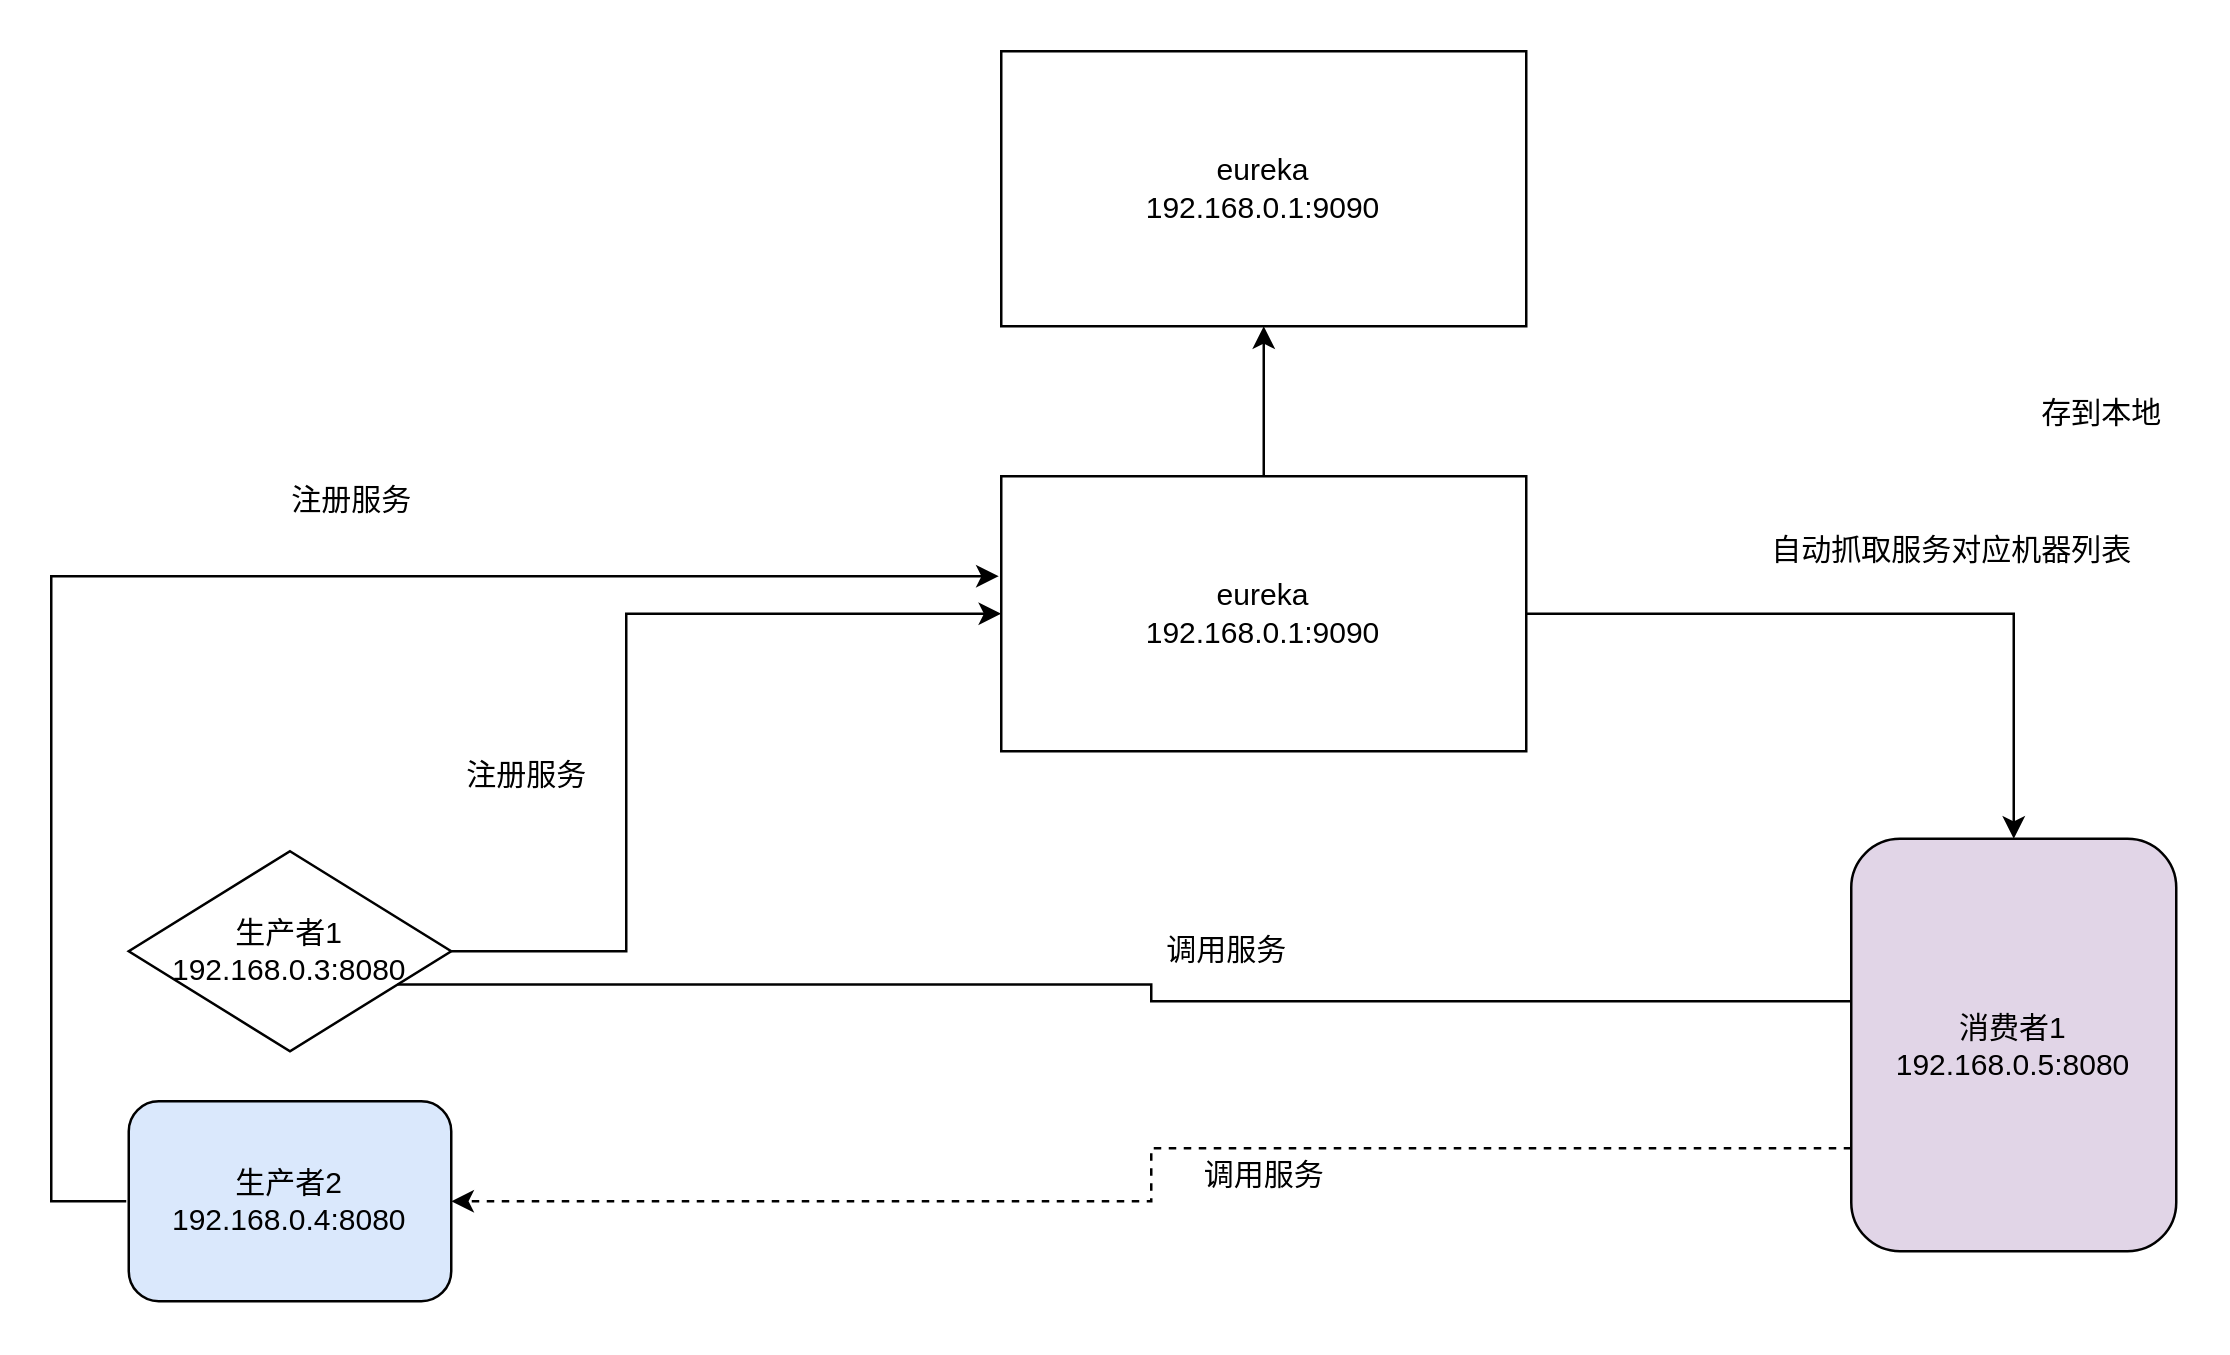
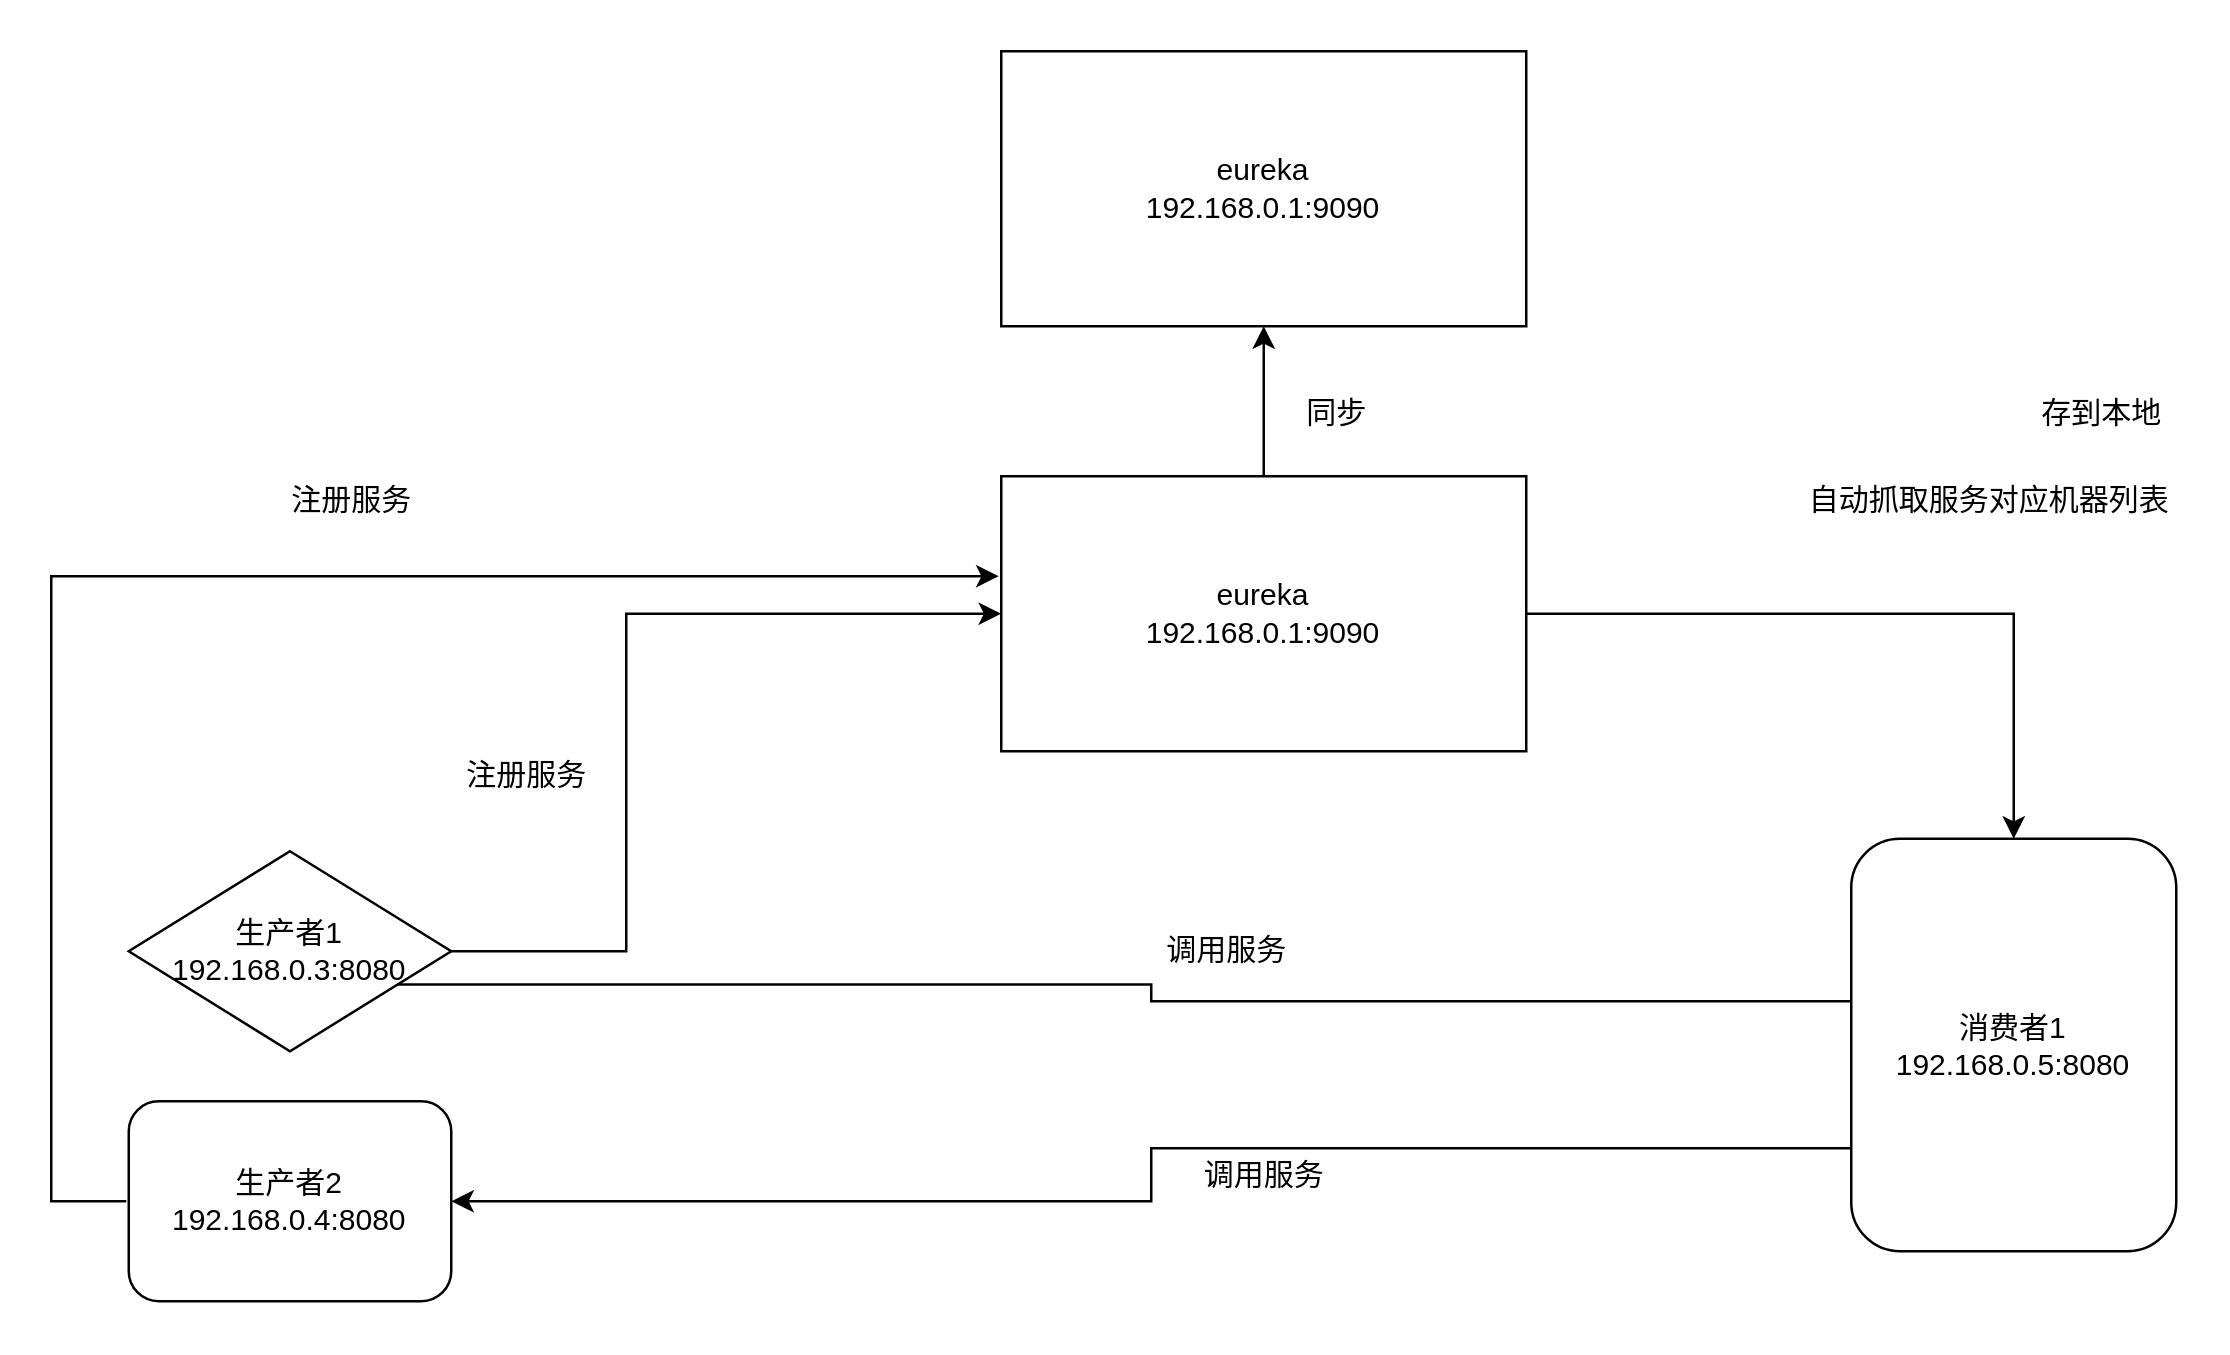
none -> (1336, 414)
(1951, 551) -> (1989, 501)
(2014, 1045) -> (2014, 1045)
(1151, 1169) -> (1151, 1169)
(290, 1201) -> (290, 1201)
